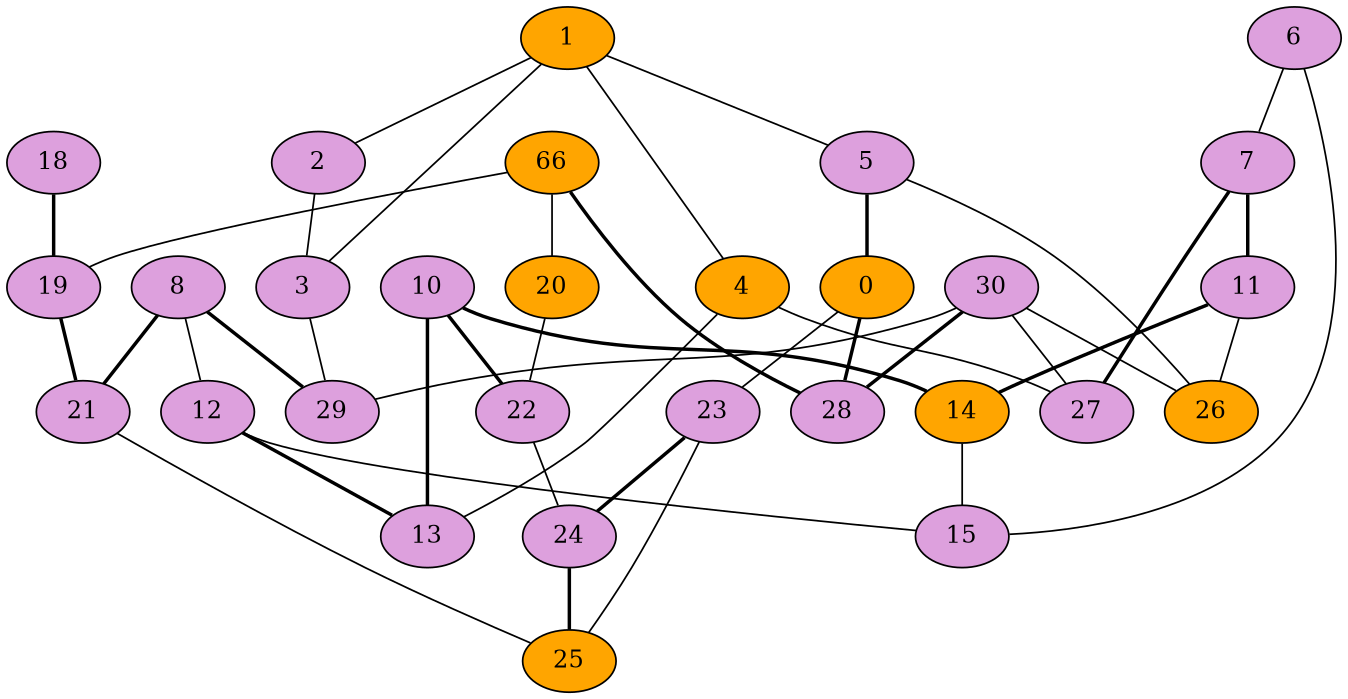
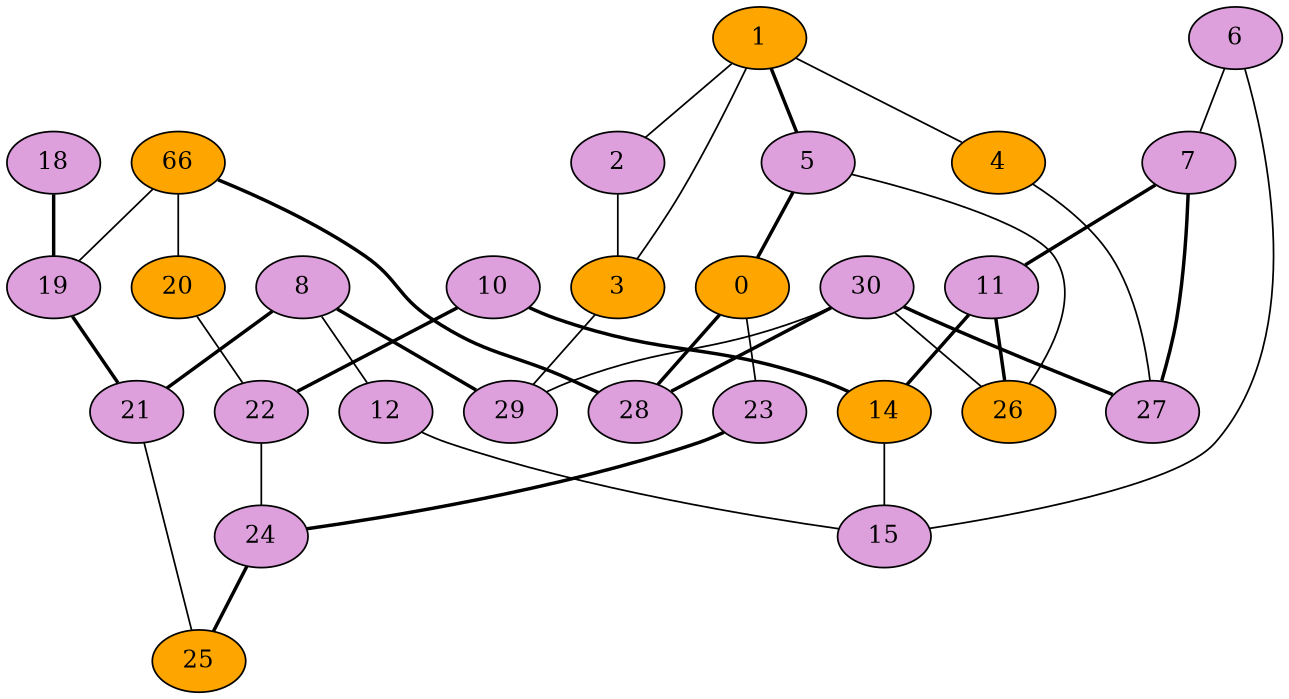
(717, 100) -> (784, 100)
(303, 287) -> (618, 287)
(1039, 350) -> (1013, 354)
(1230, 350) -> (1002, 362)
(427, 536) -> none
(648, 540) -> none
